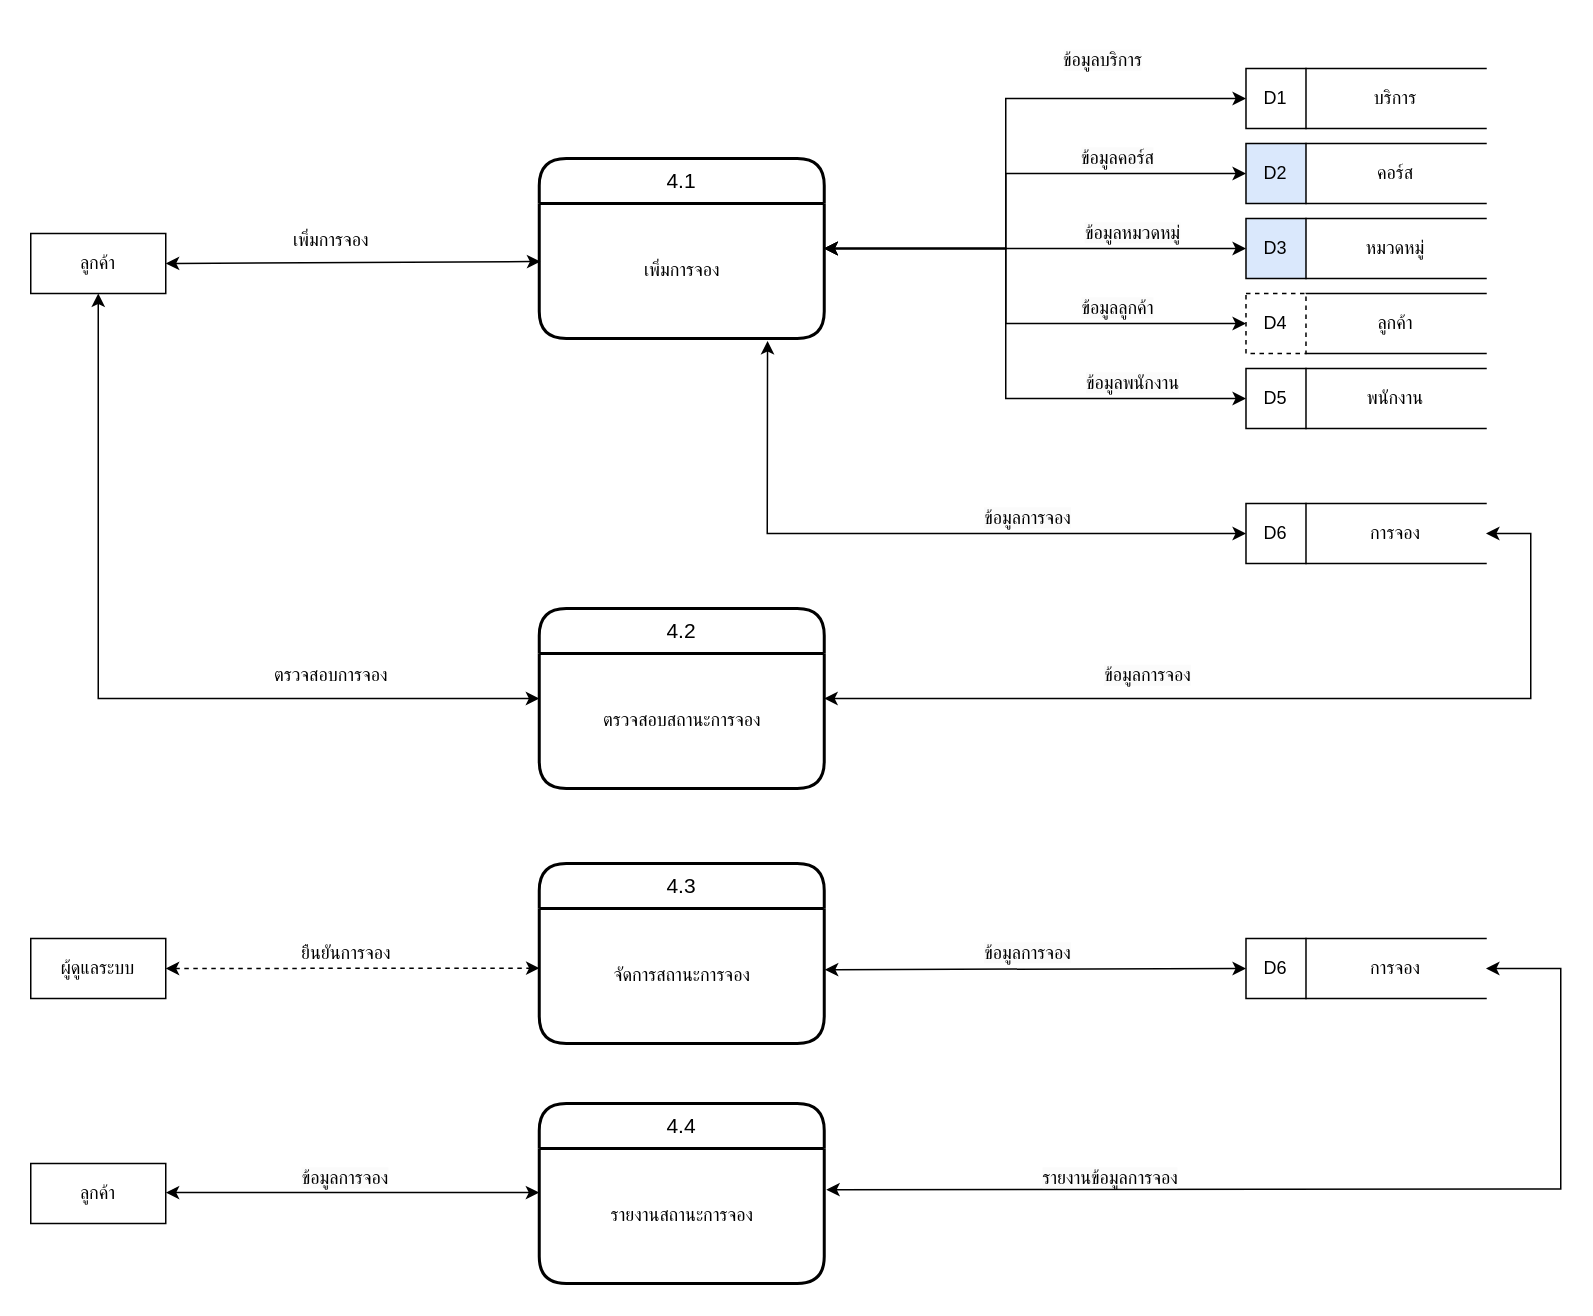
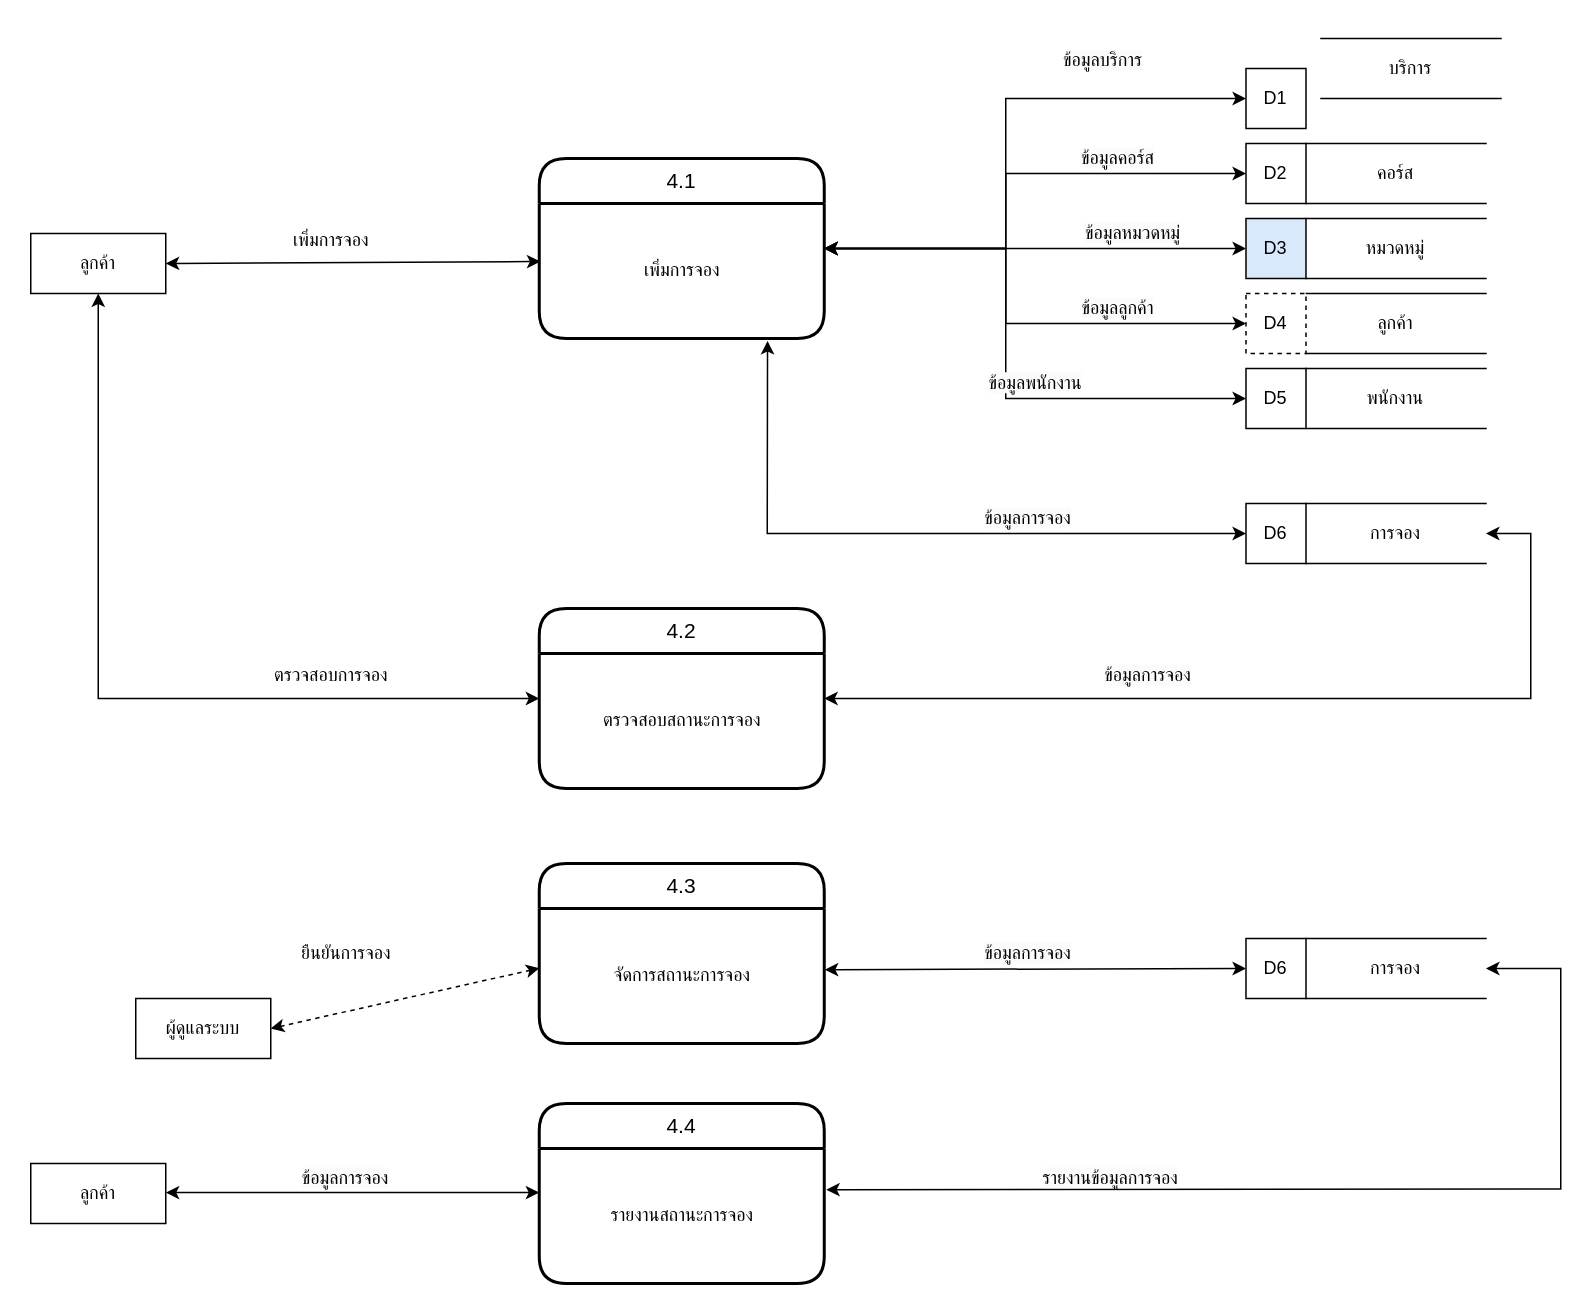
(1396, 98) -> (1411, 68)
(1276, 173) -> (1276, 173)
(1133, 383) -> (1036, 383)
(98, 968) -> (203, 1028)
